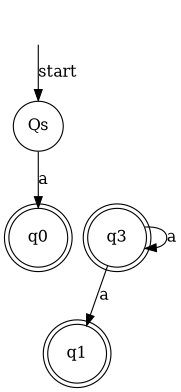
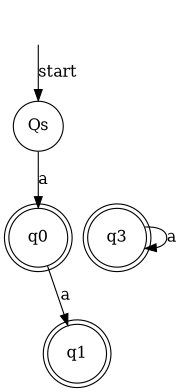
(99, 291) -> (56, 290)
